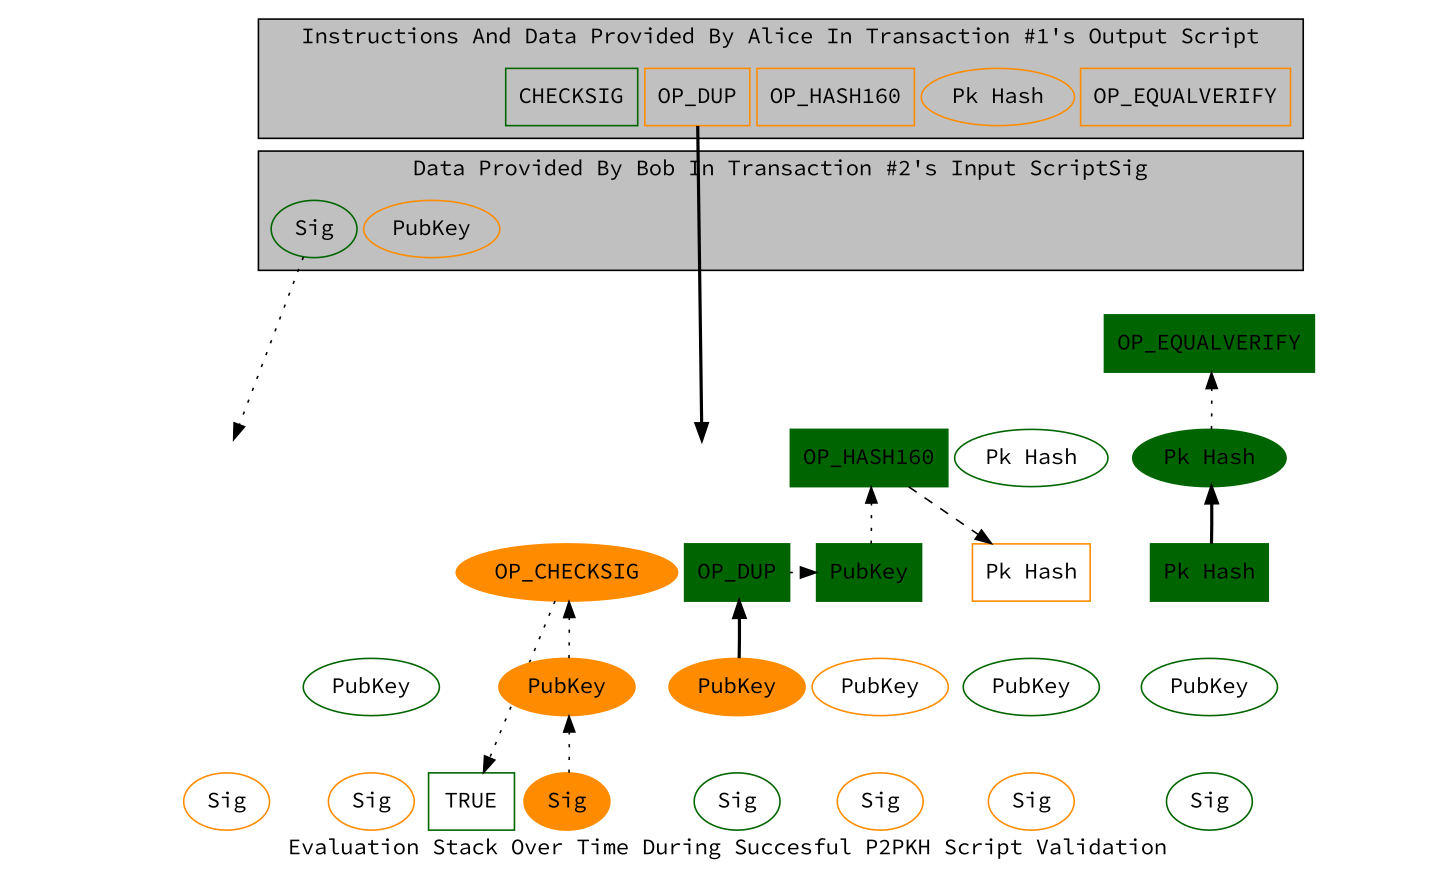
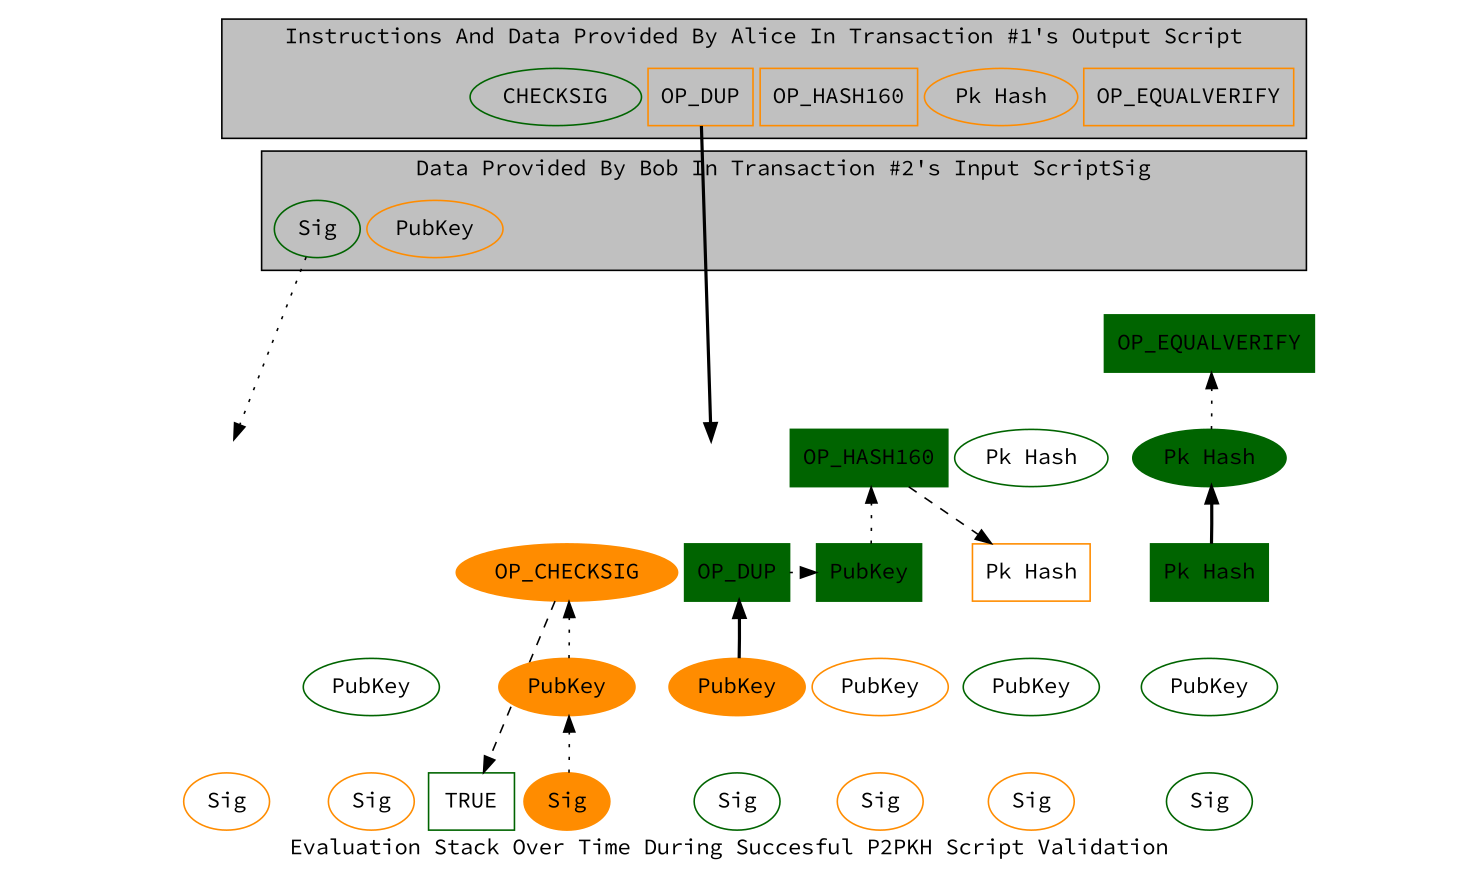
(572, 97) -> (556, 97)
(522, 679) -> (522, 679)
